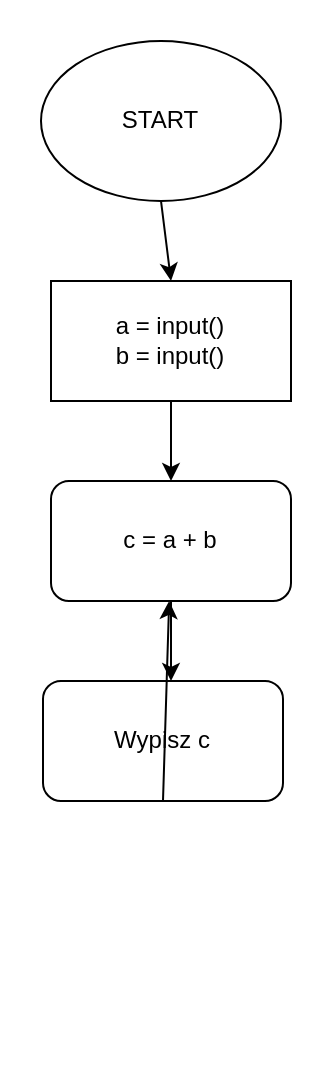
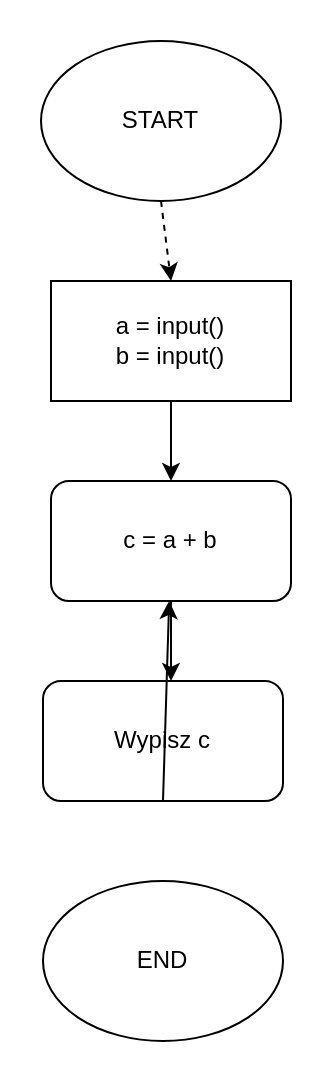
(165, 236) -> (165, 236)
none -> (163, 961)
